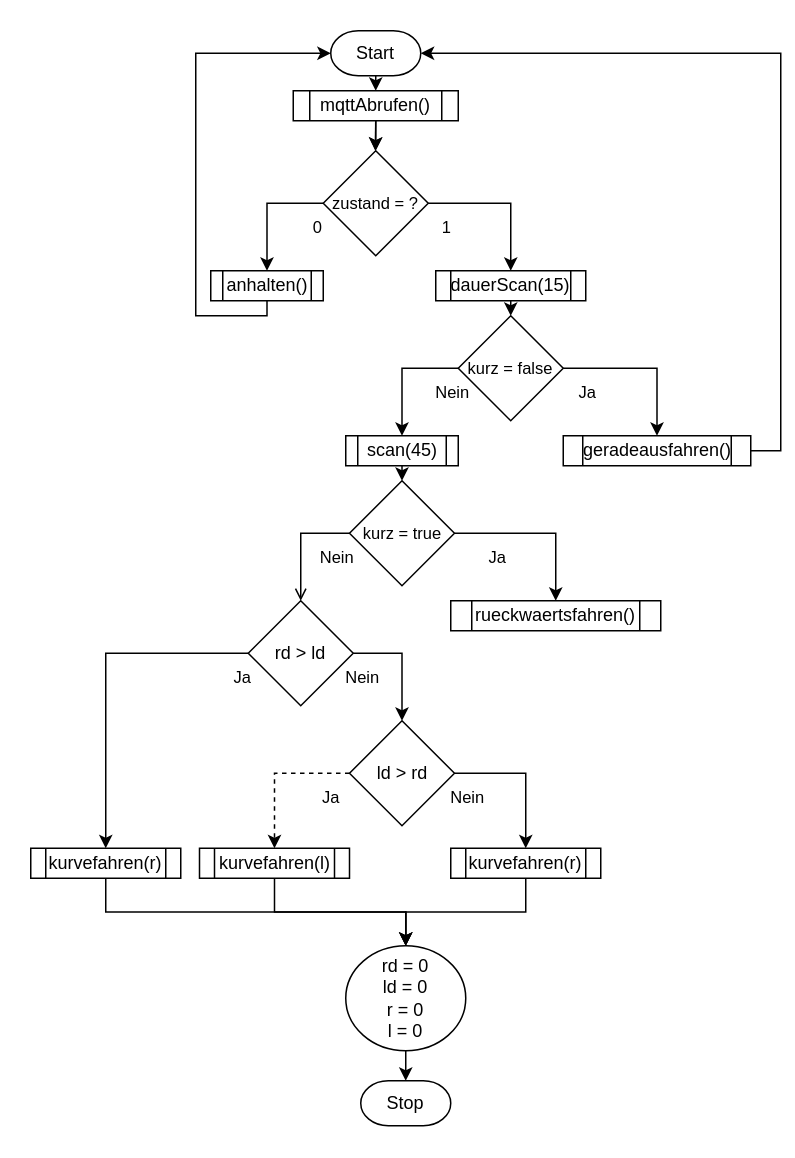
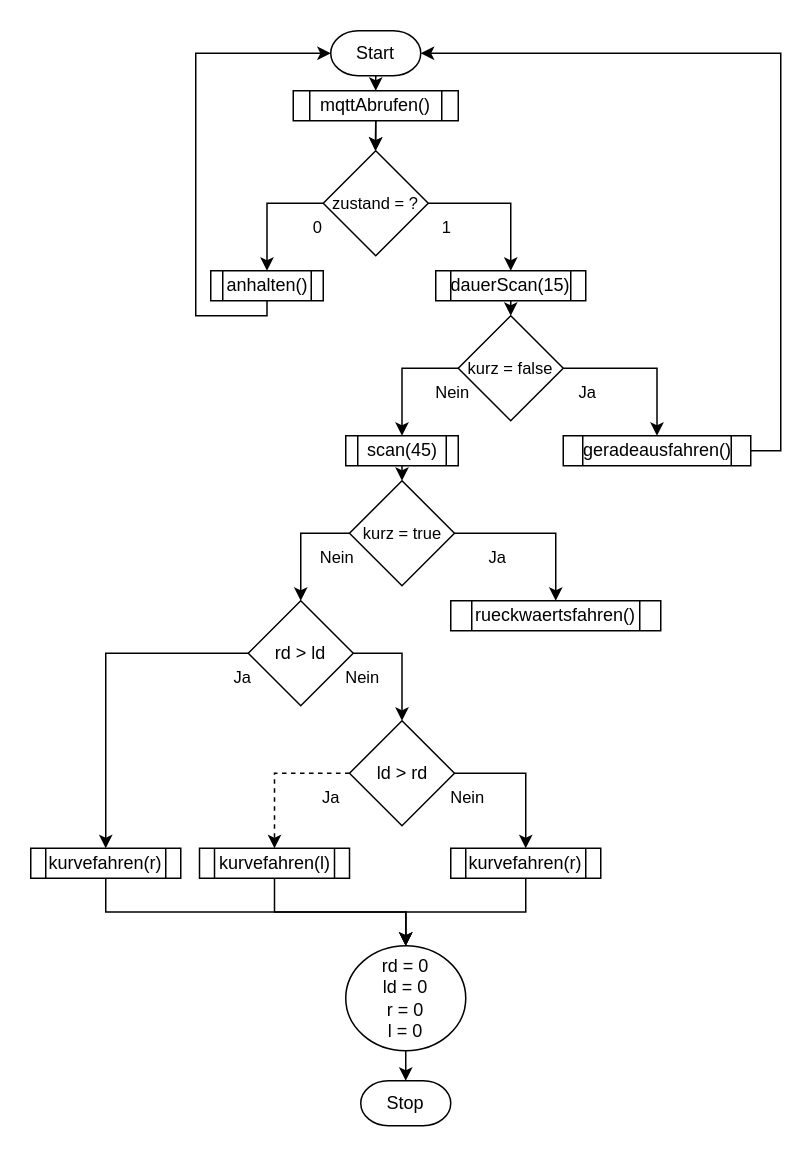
(301, 591) -> (301, 589)
